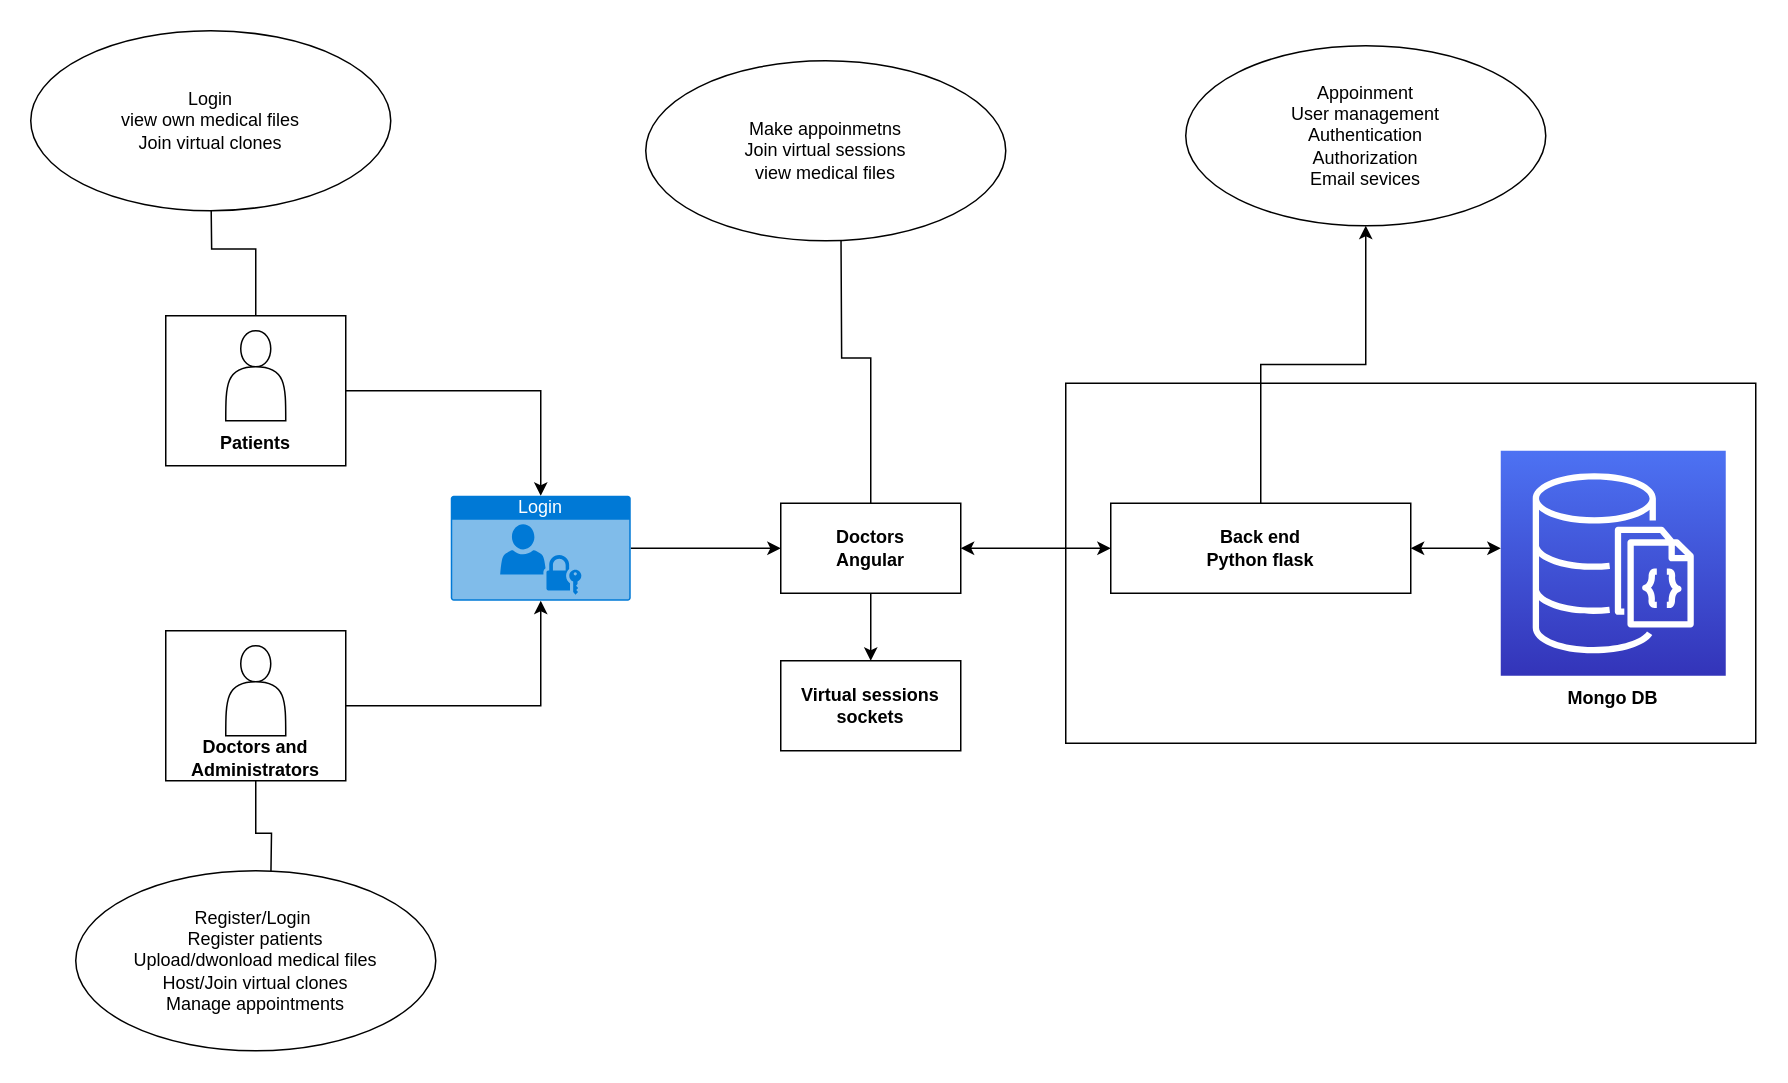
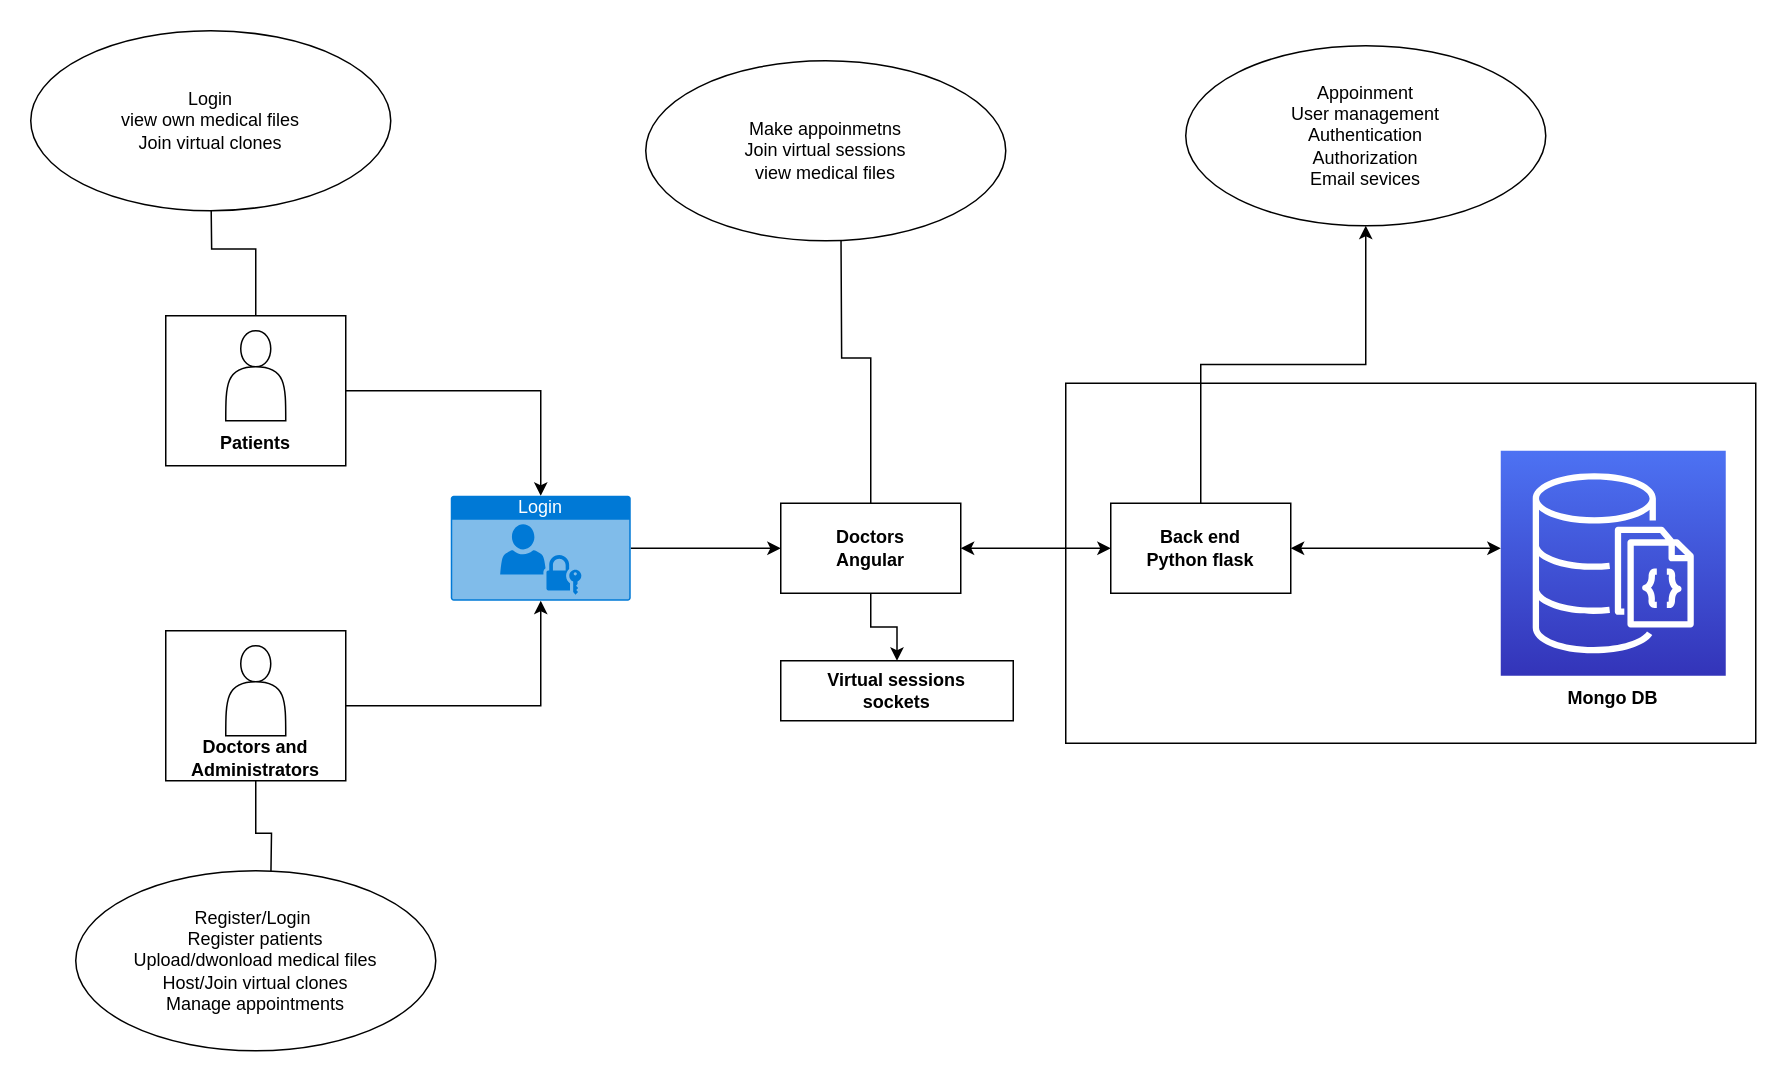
(1261, 548) -> (1201, 548)
(871, 706) -> (897, 691)
